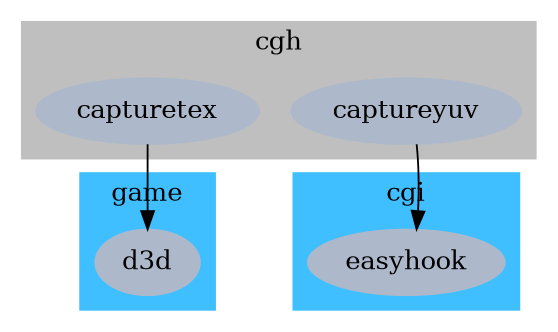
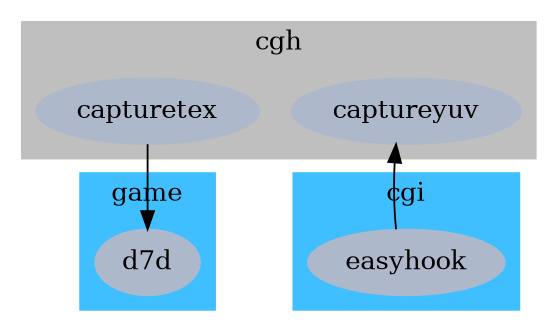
(419, 184) -> (394, 196)
(148, 262) -> (148, 262)
